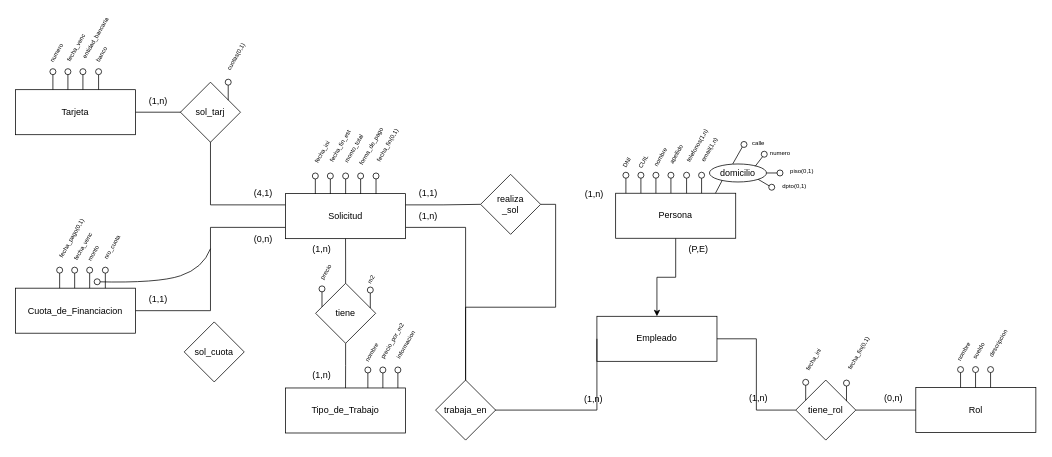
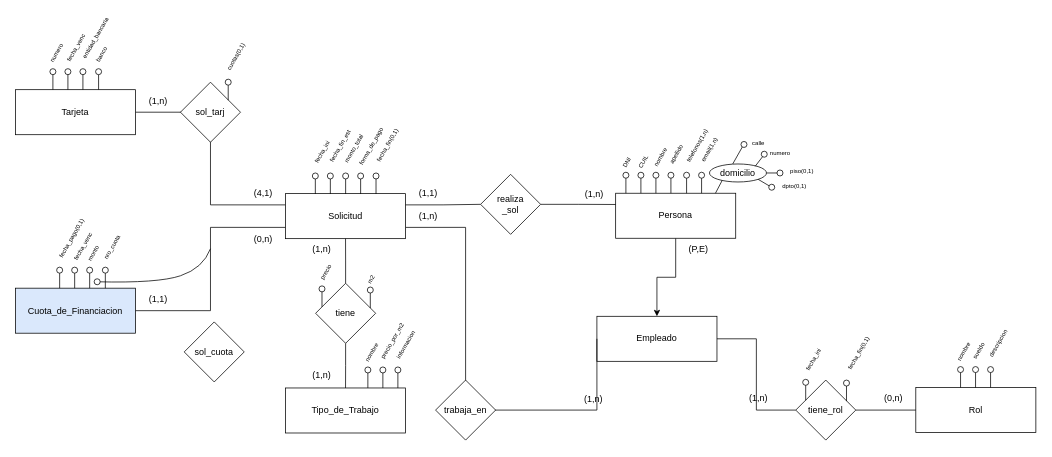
(555, 299) -> (584, 204)
(75, 311) -> (75, 311)
